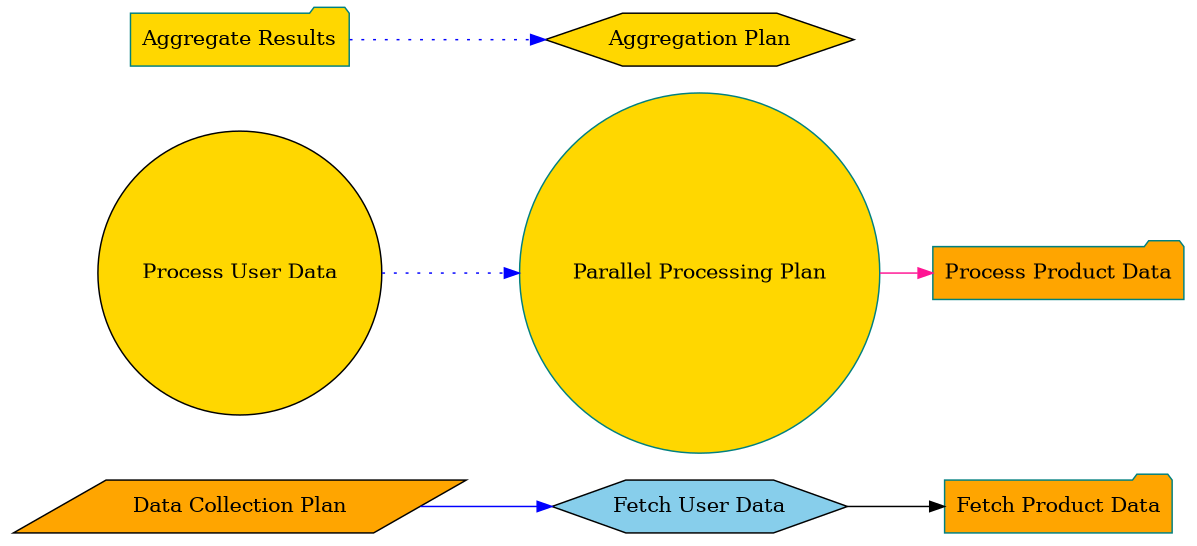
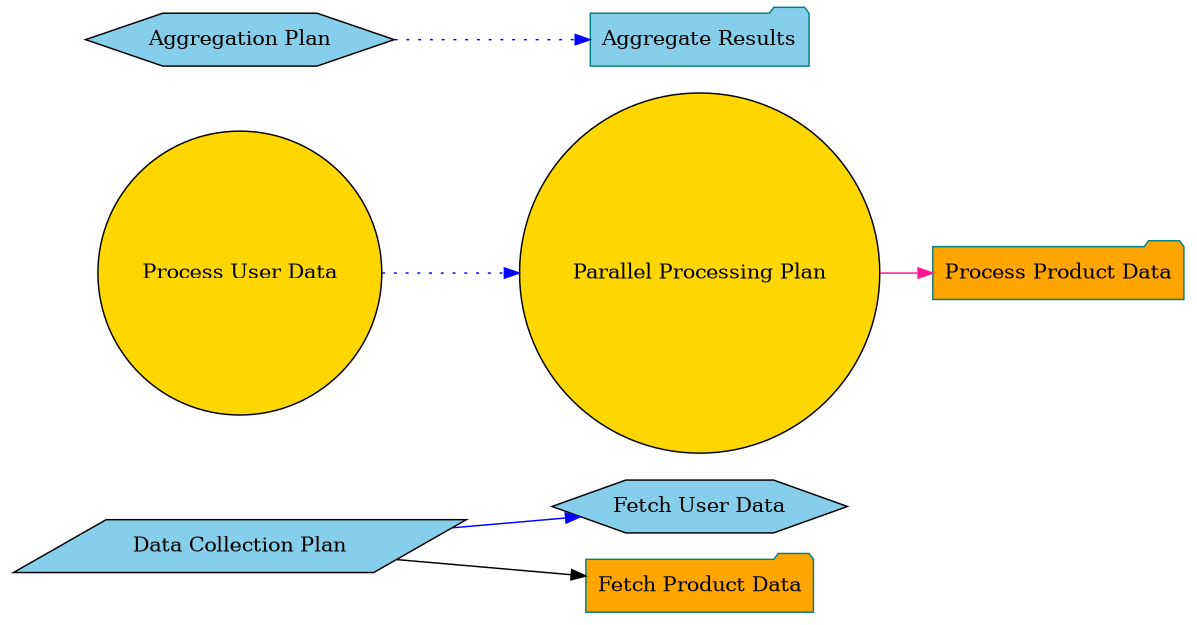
(240, 40) -> (700, 40)
(440, 40) -> (485, 40)
(700, 40) -> (240, 40)
(700, 273) -> (700, 273)
(240, 506) -> (240, 546)
(888, 506) -> (484, 567)
